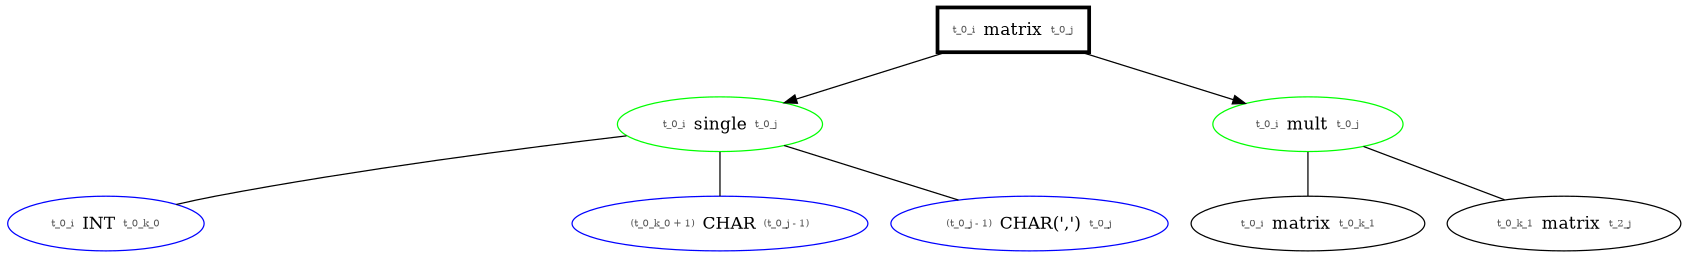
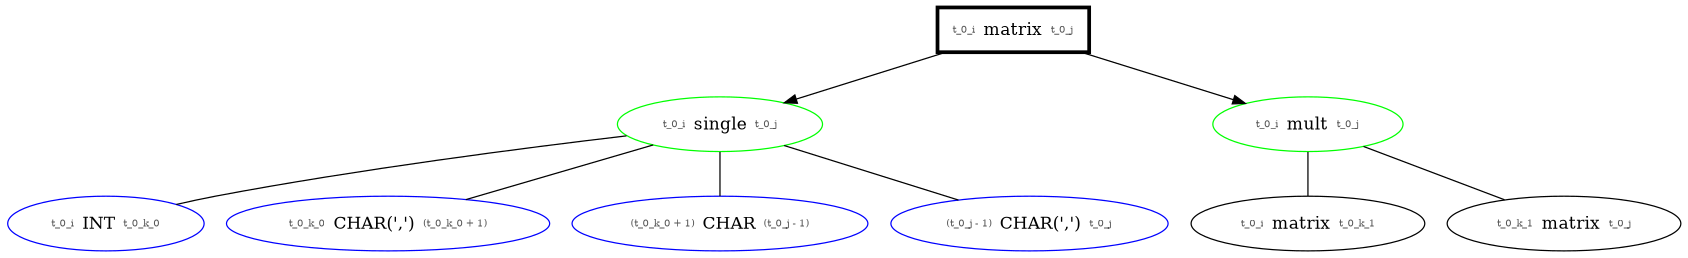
none -> (388, 224)
(1621, 224) -> (1621, 224)
